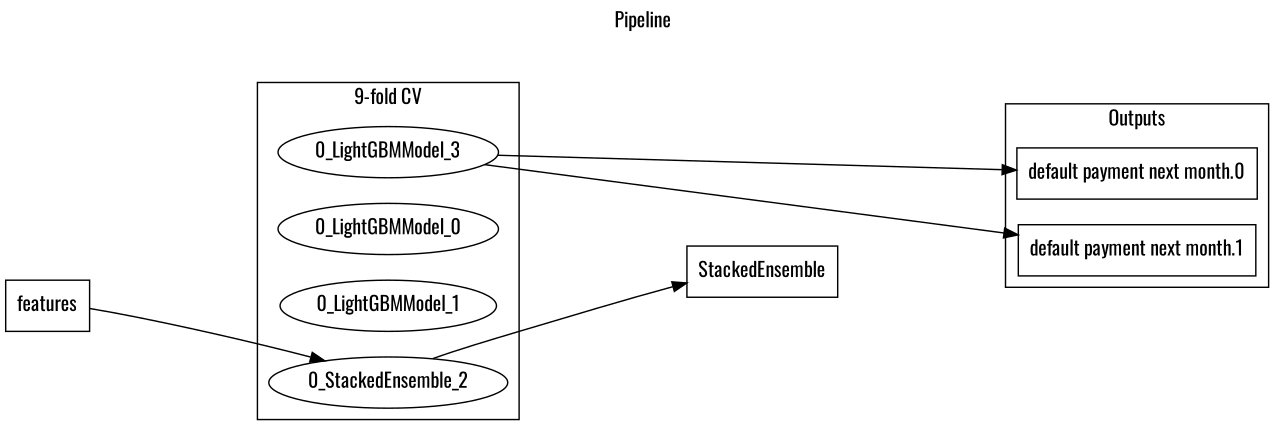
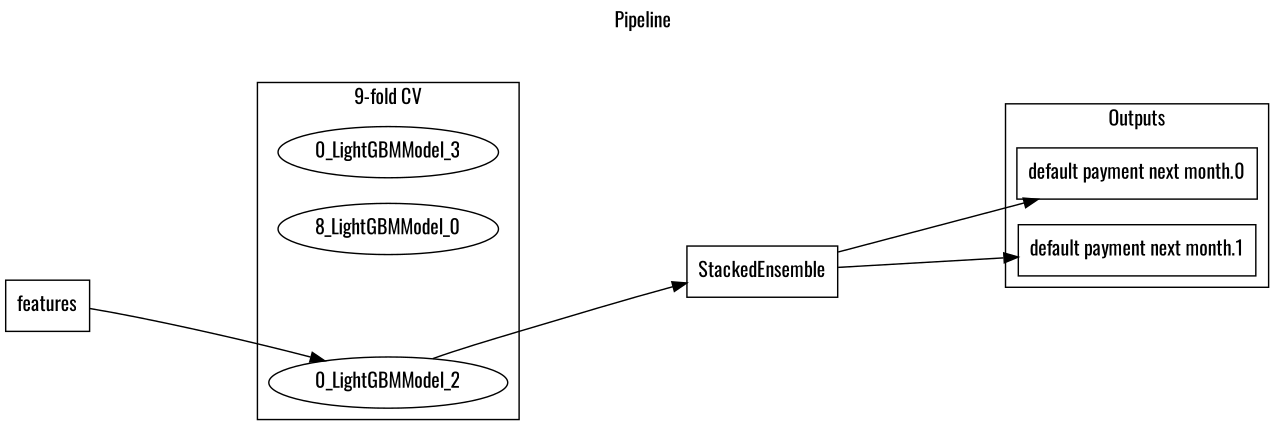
(750, 162) -> (931, 227)
(744, 199) -> (921, 263)
(388, 229) -> (388, 229)
(388, 306) -> none
(388, 383) -> (388, 383)
